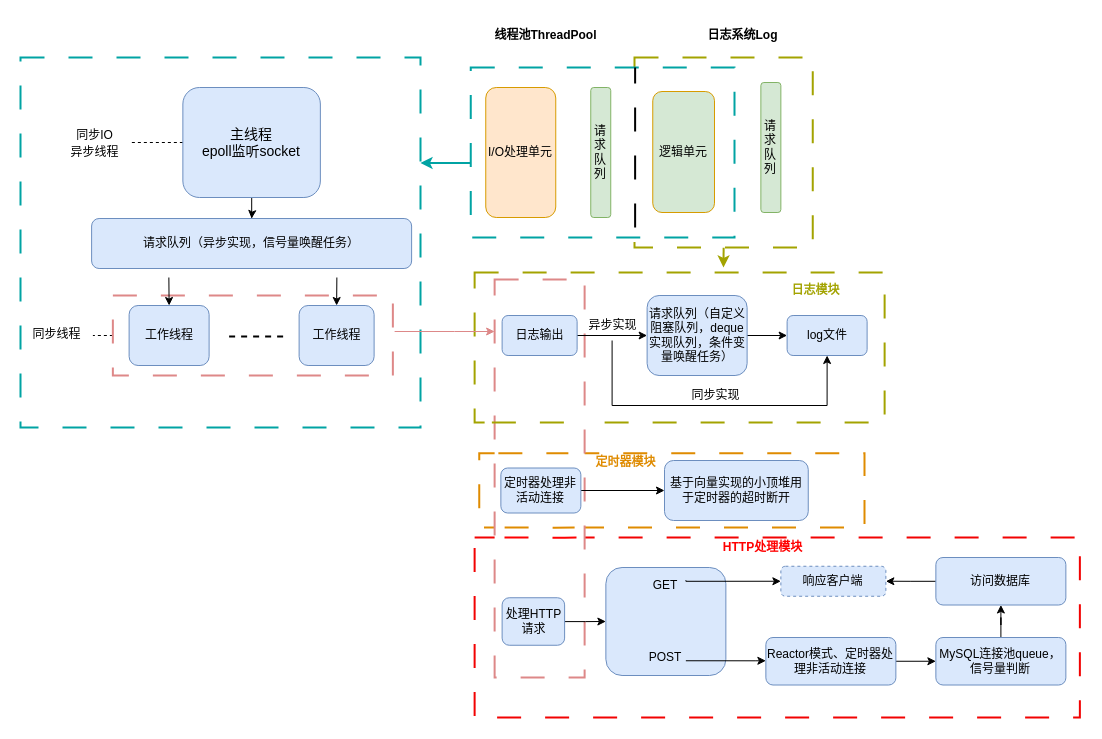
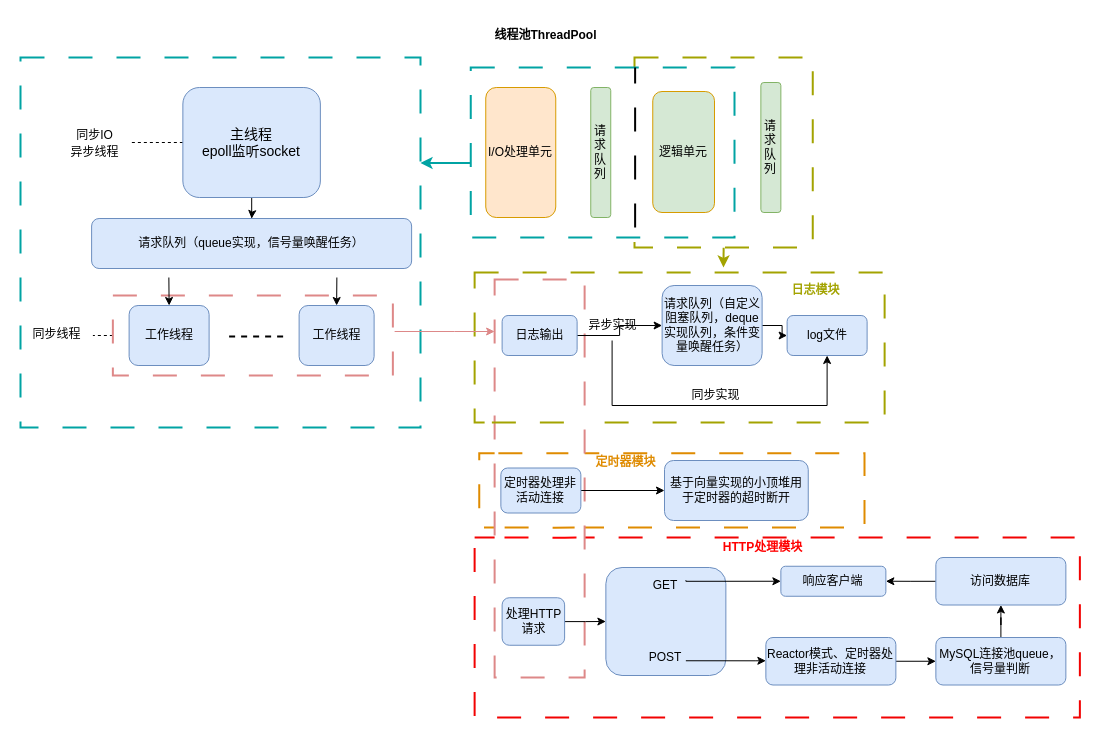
(742, 36) -> none
(252, 244) -> (252, 244)
(697, 336) -> (712, 326)
(833, 581) -> (833, 581)
